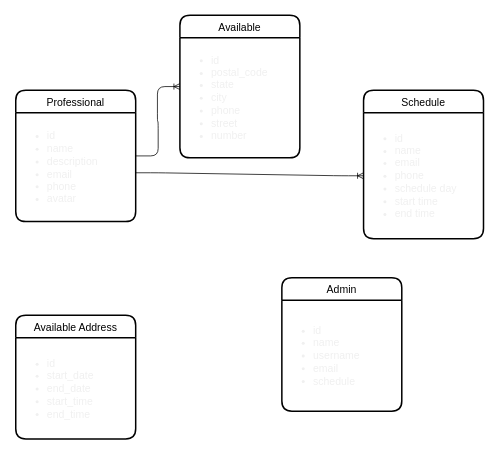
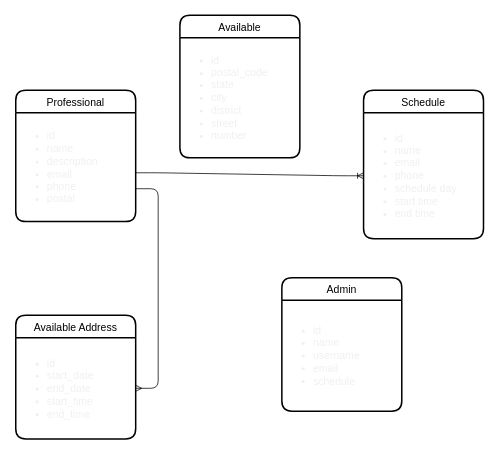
(212, 98) -> (212, 98)
(157, 119) -> none
(46, 168) -> (46, 168)
none -> (158, 289)
